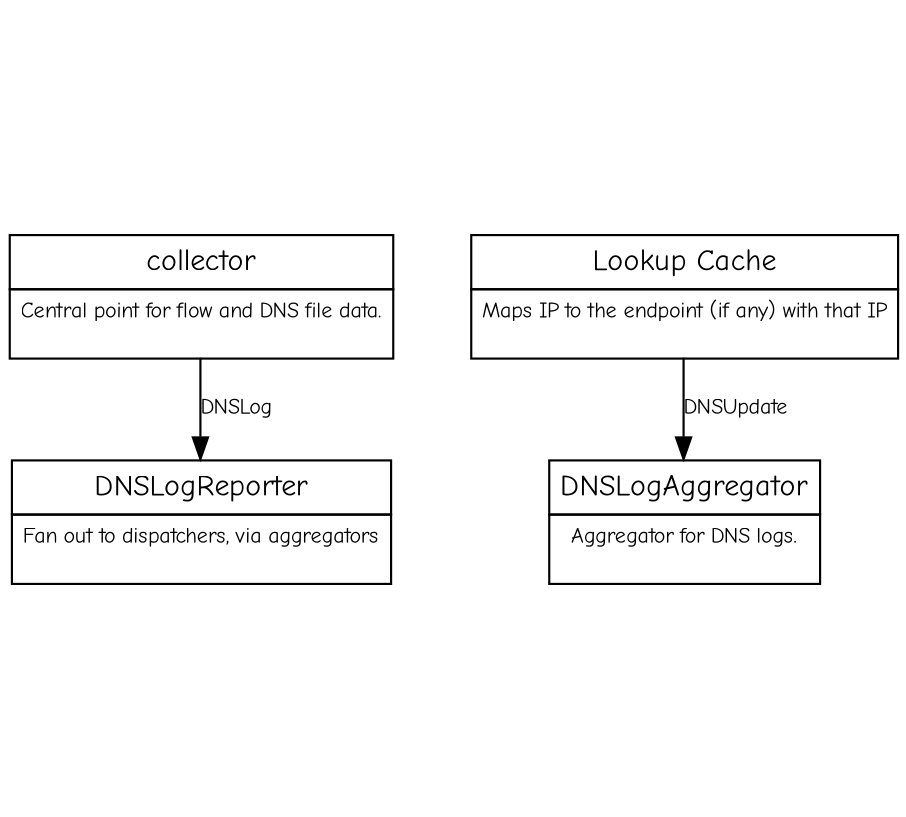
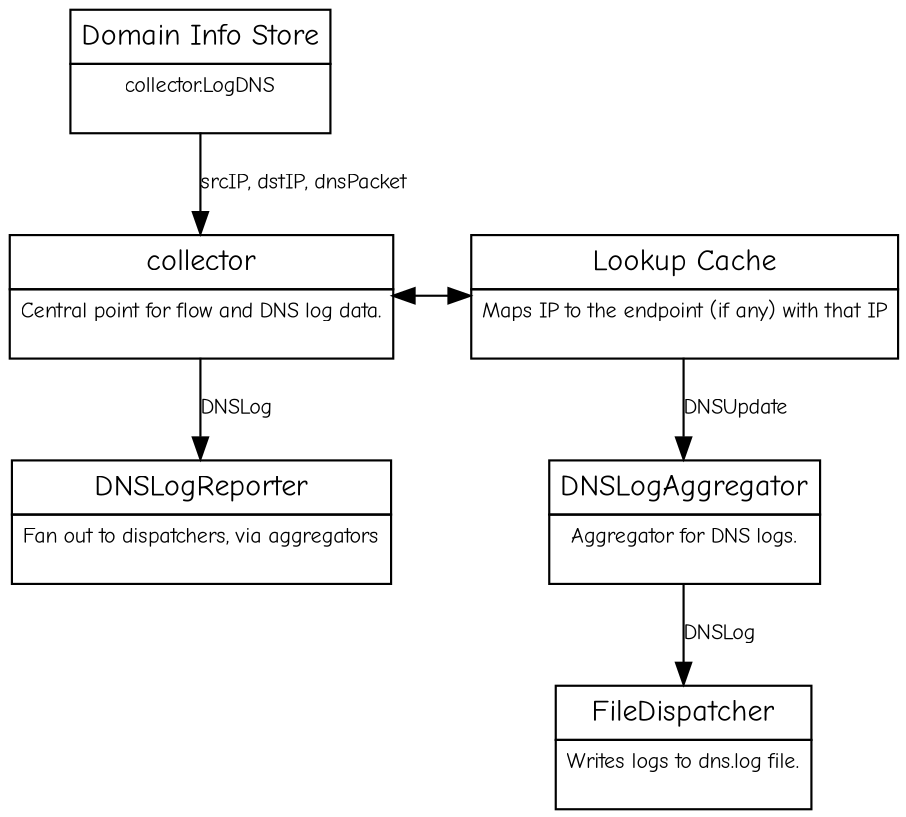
none -> (200, 70)
none -> (432, 296)
(202, 311) -> (202, 311)
none -> (684, 746)
